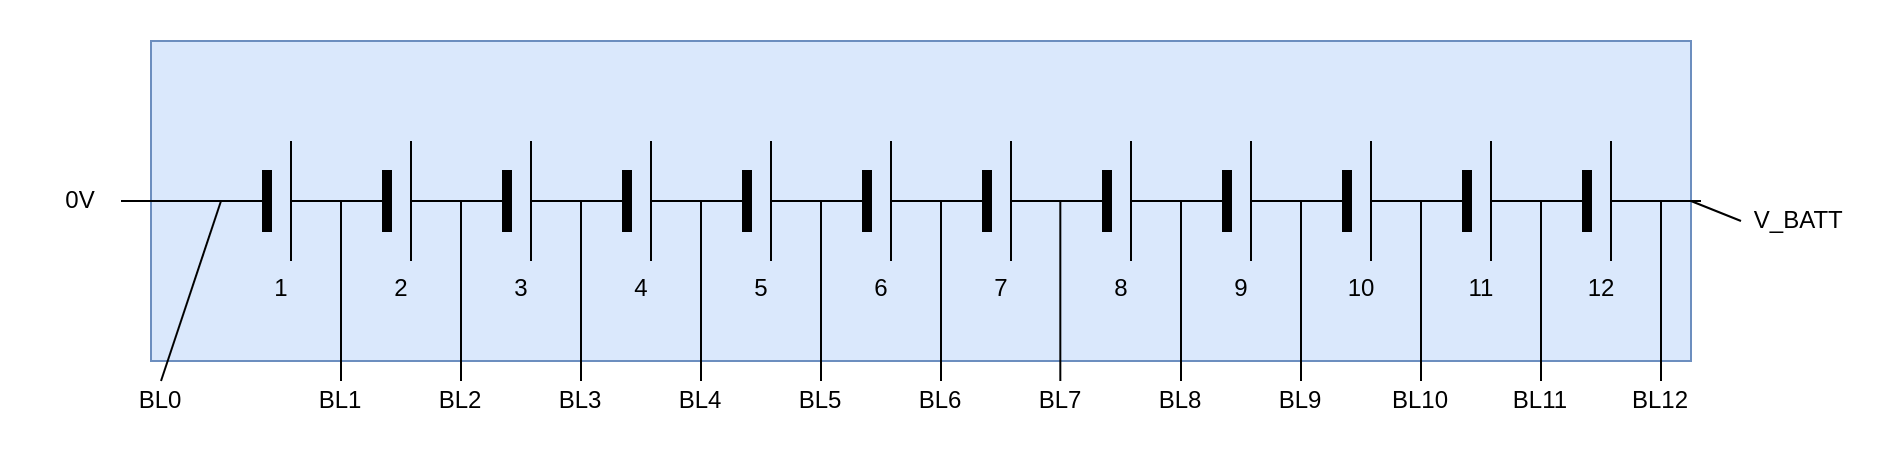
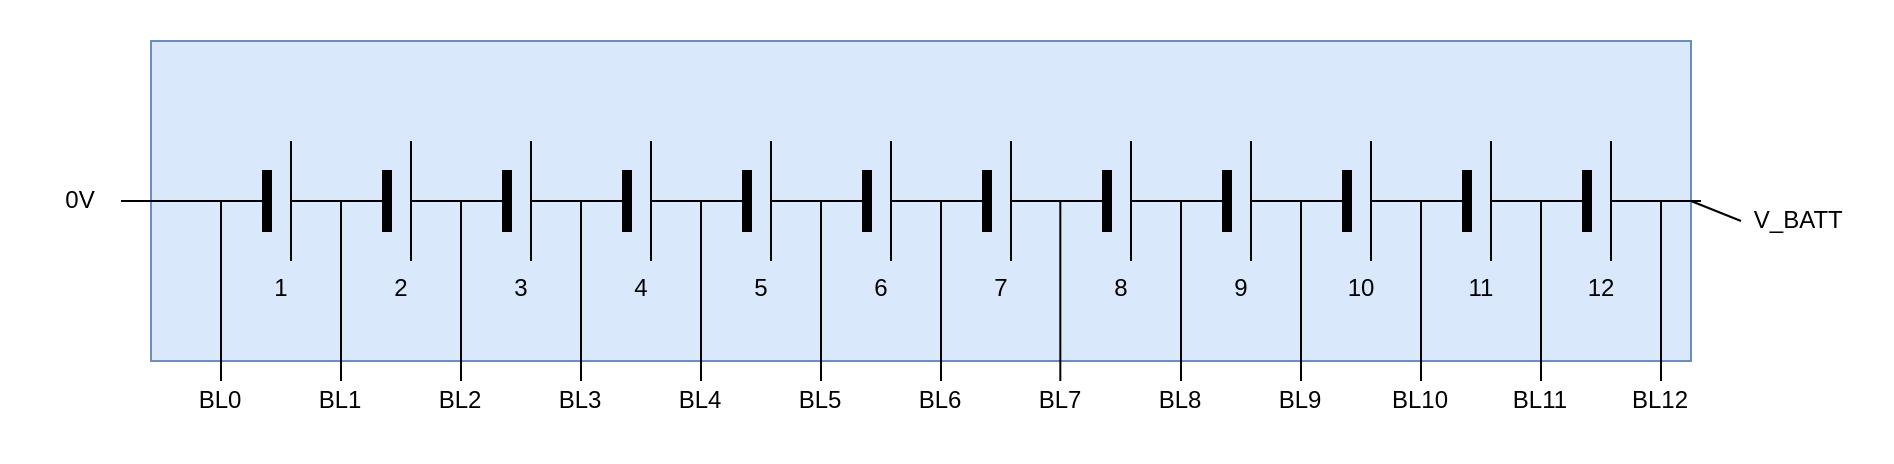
(161, 401) -> (221, 401)
